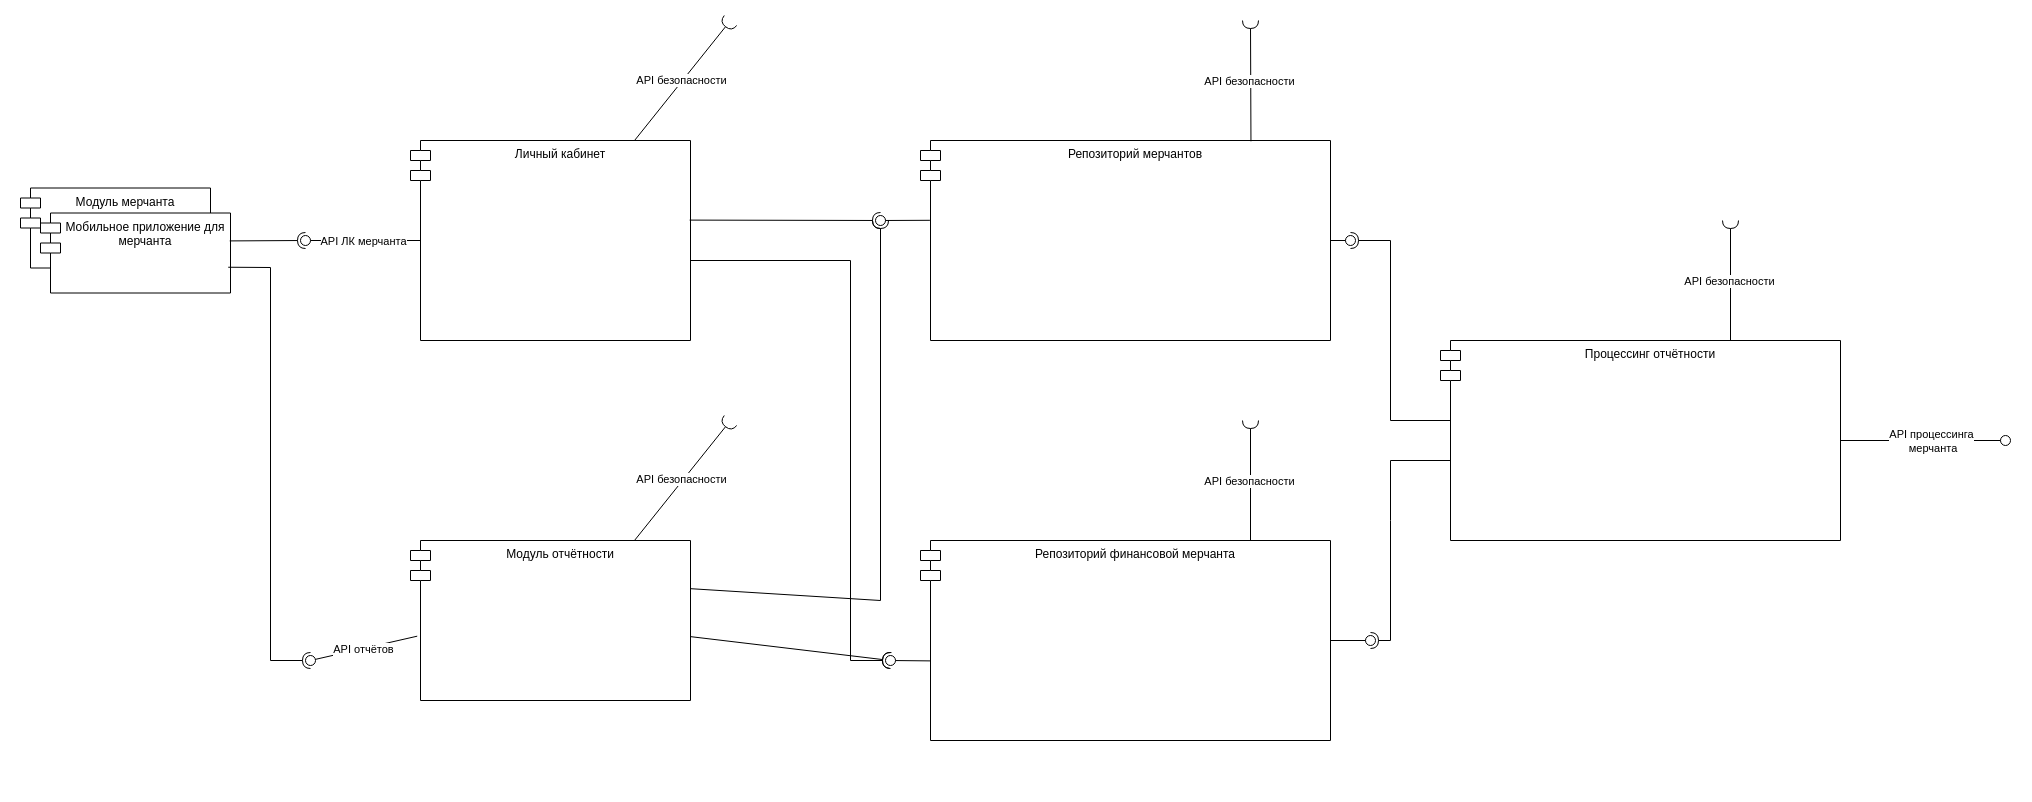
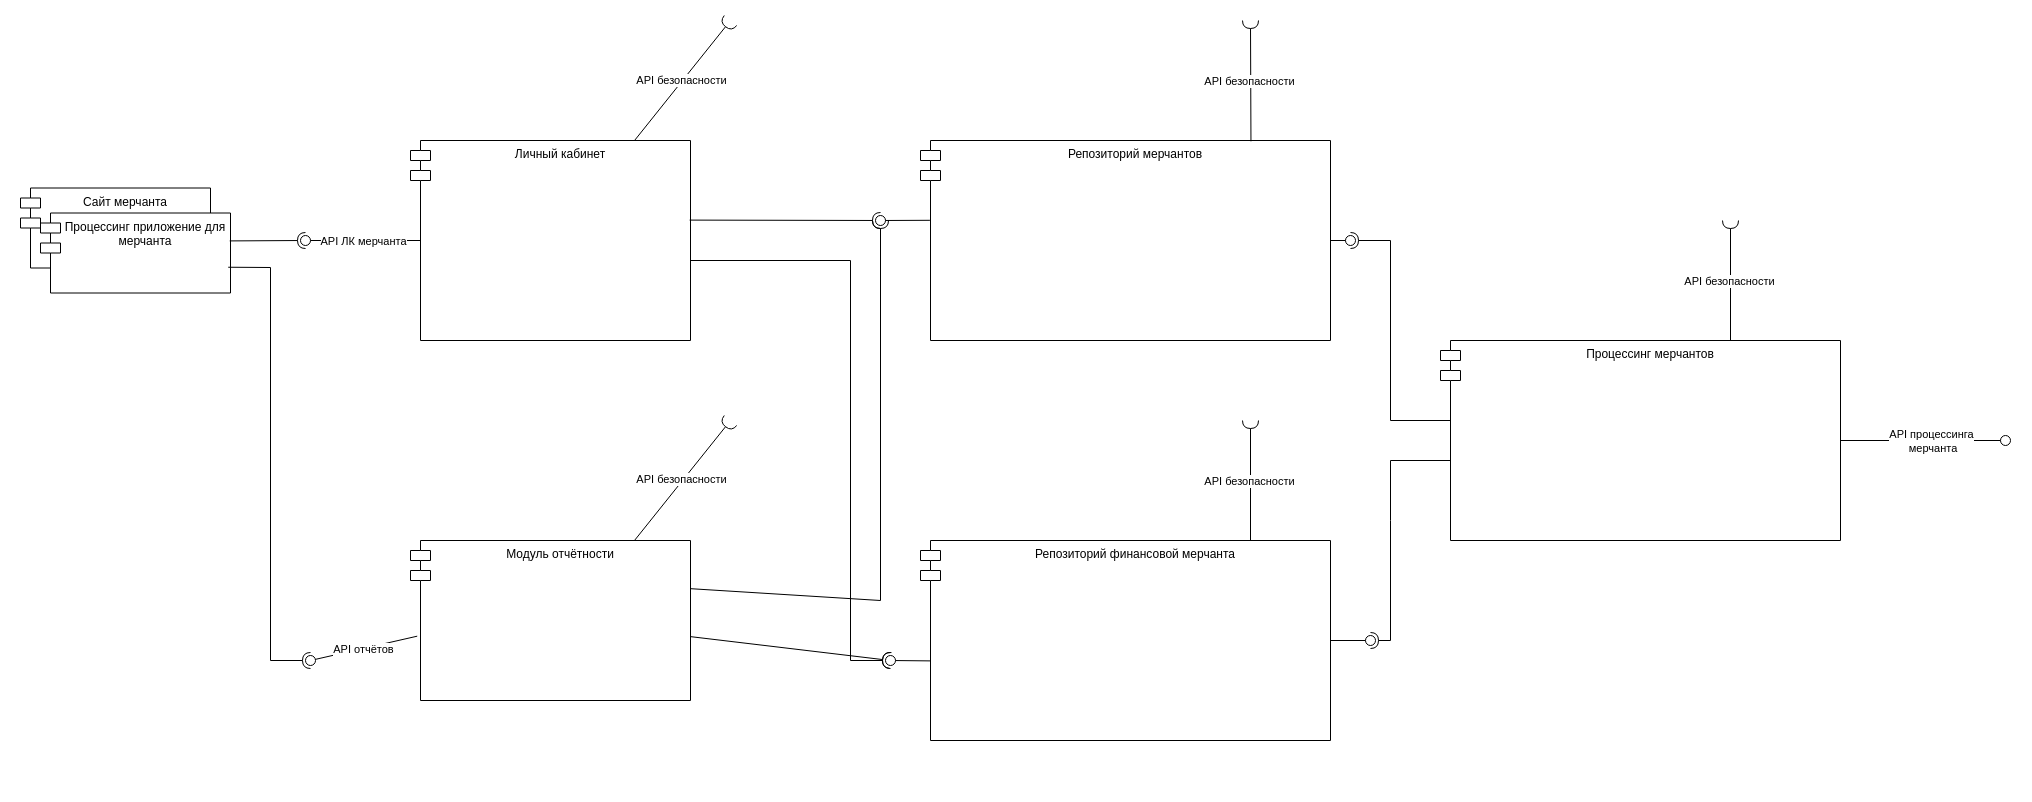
(126, 203) -> (126, 203)
(146, 235) -> (146, 235)
(1651, 355) -> (1651, 355)
